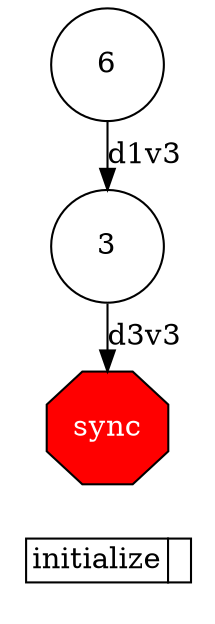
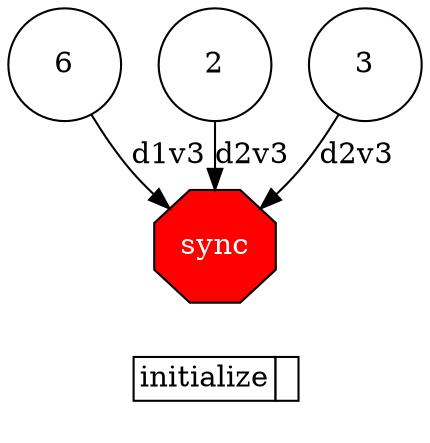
none -> (215, 65)
(108, 145) -> (120, 156)
(145, 337) -> (357, 156)
